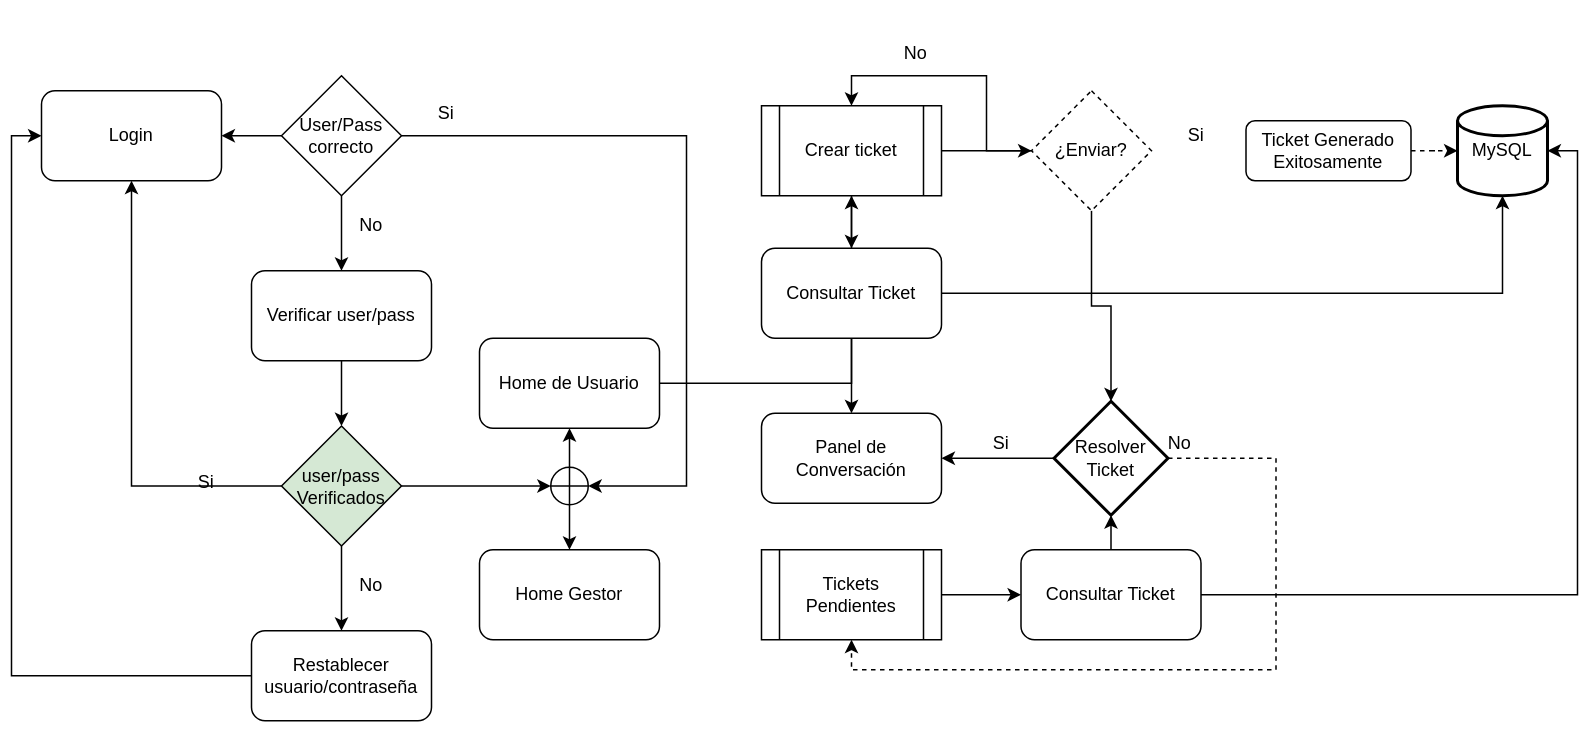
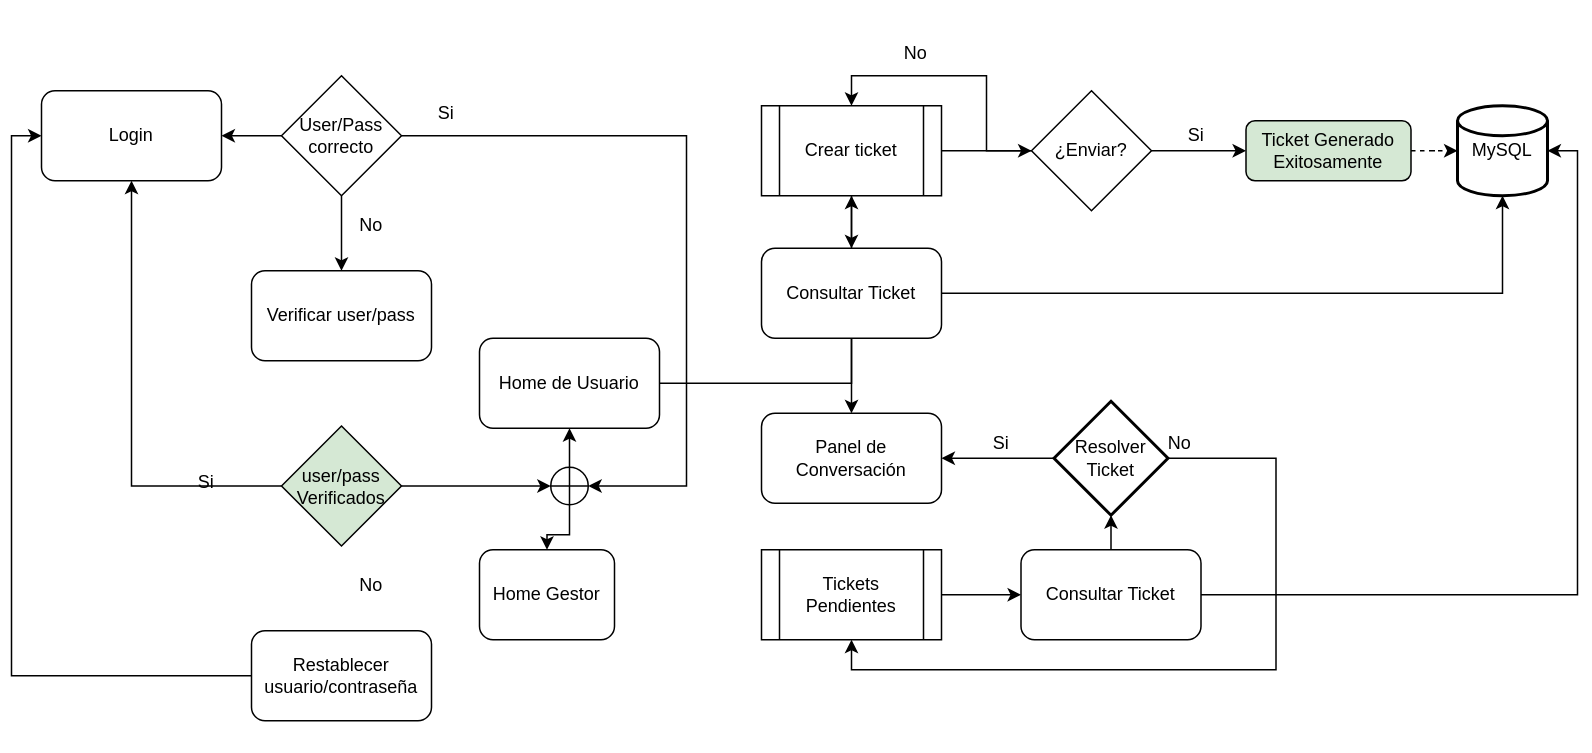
(1091, 151) -> (1091, 151)
(1328, 151) -> (1328, 151)
(1095, 306) -> (1194, 151)
(341, 388) -> none
(341, 583) -> none
(569, 595) -> (547, 595)
(1212, 670) -> (1212, 670)
